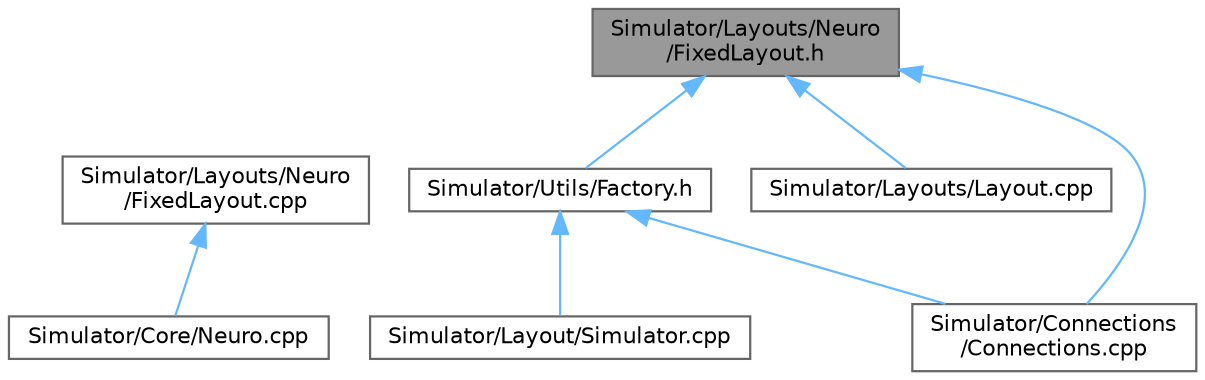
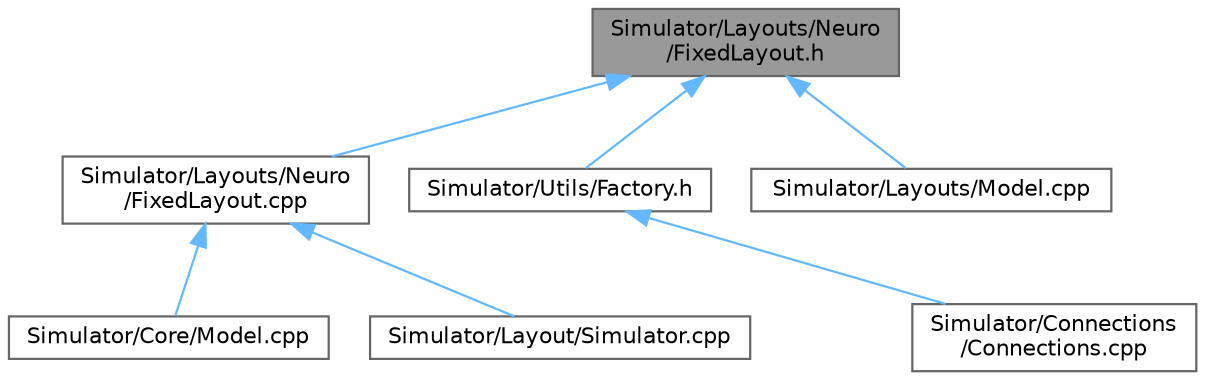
(1109, 136) -> (469, 119)
(931, 190) -> (931, 190)
(560, 275) -> (413, 274)
(169, 338) -> (169, 338)
